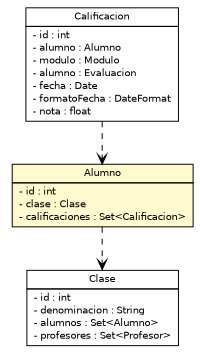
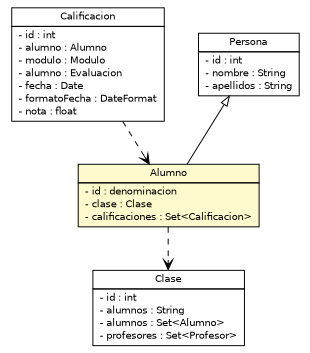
none -> (248, 65)
(38, 192) -> (131, 192)
(89, 310) -> (142, 310)
